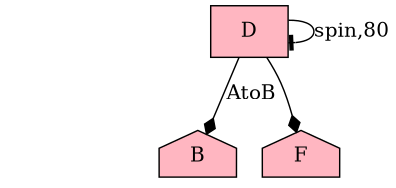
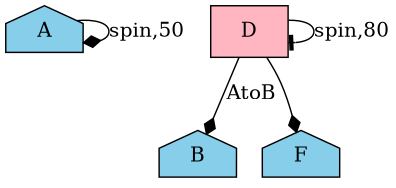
none -> (44, 32)
(198, 156) -> (198, 156)
(301, 156) -> (301, 156)
